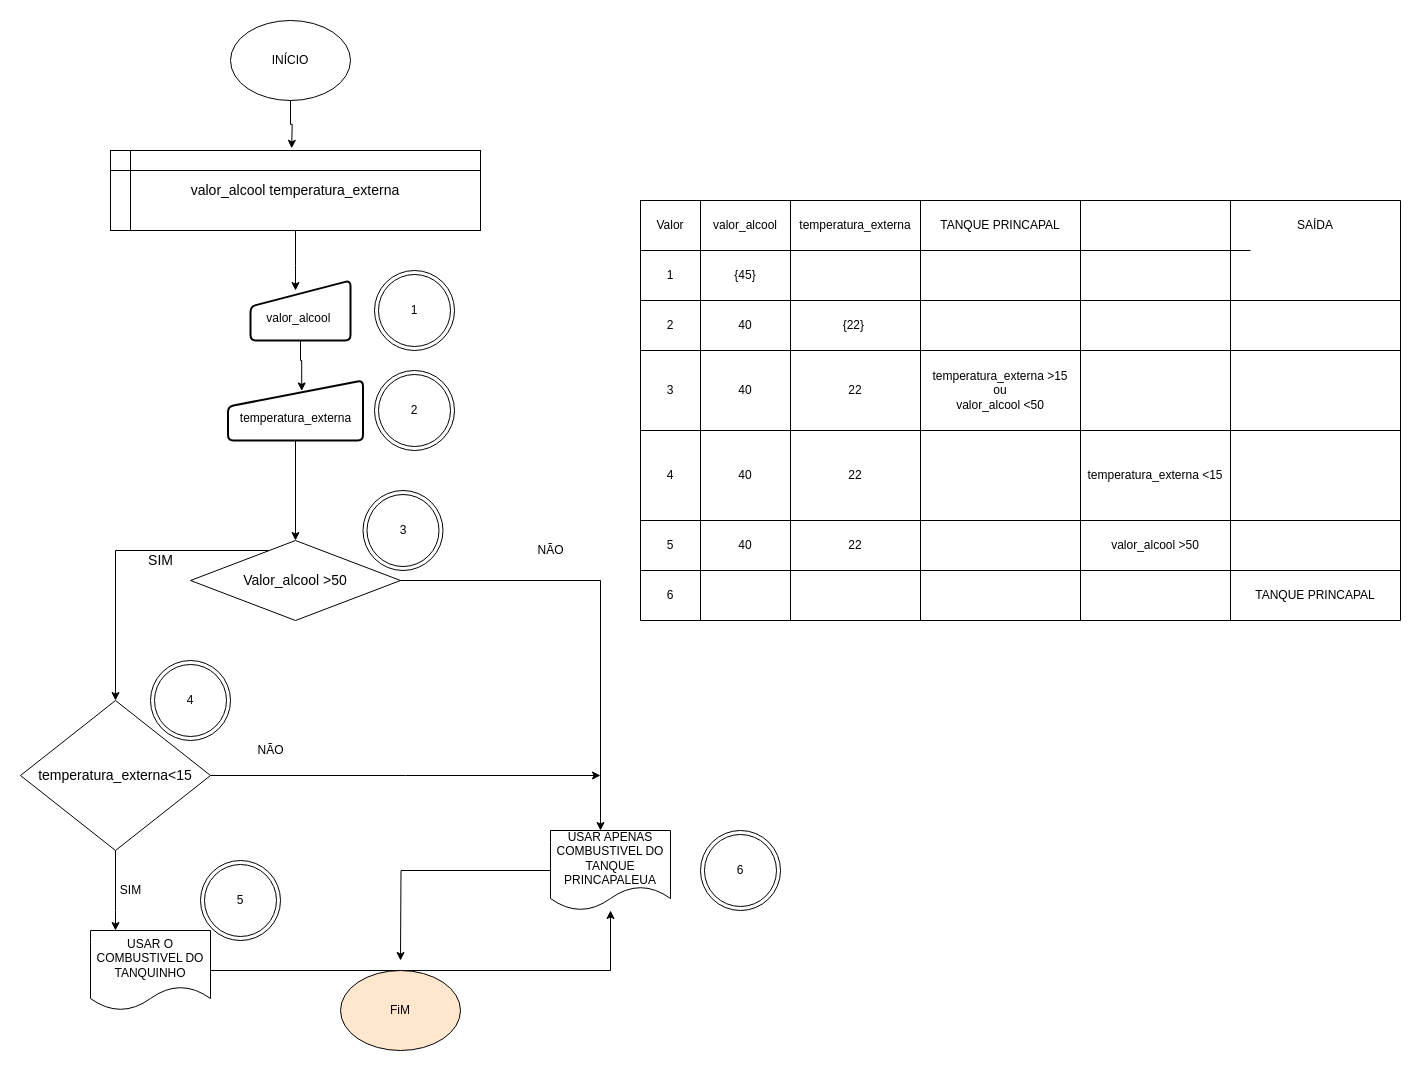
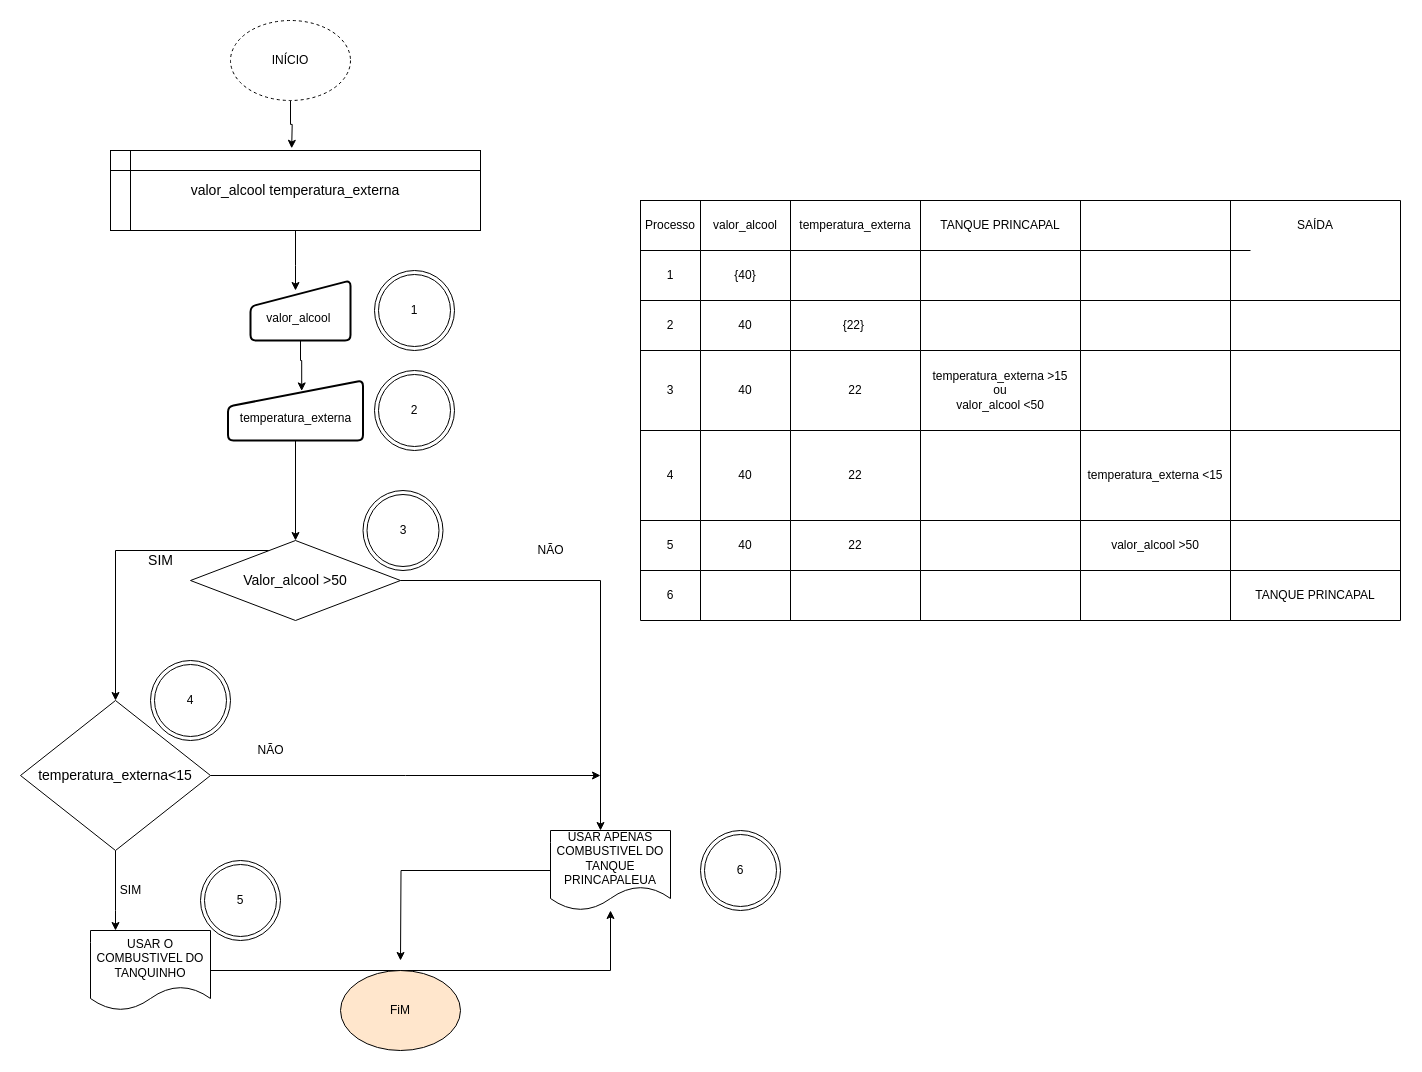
(291, 61) -> (291, 61)
(671, 226) -> (671, 226)
(746, 276) -> (746, 276)
